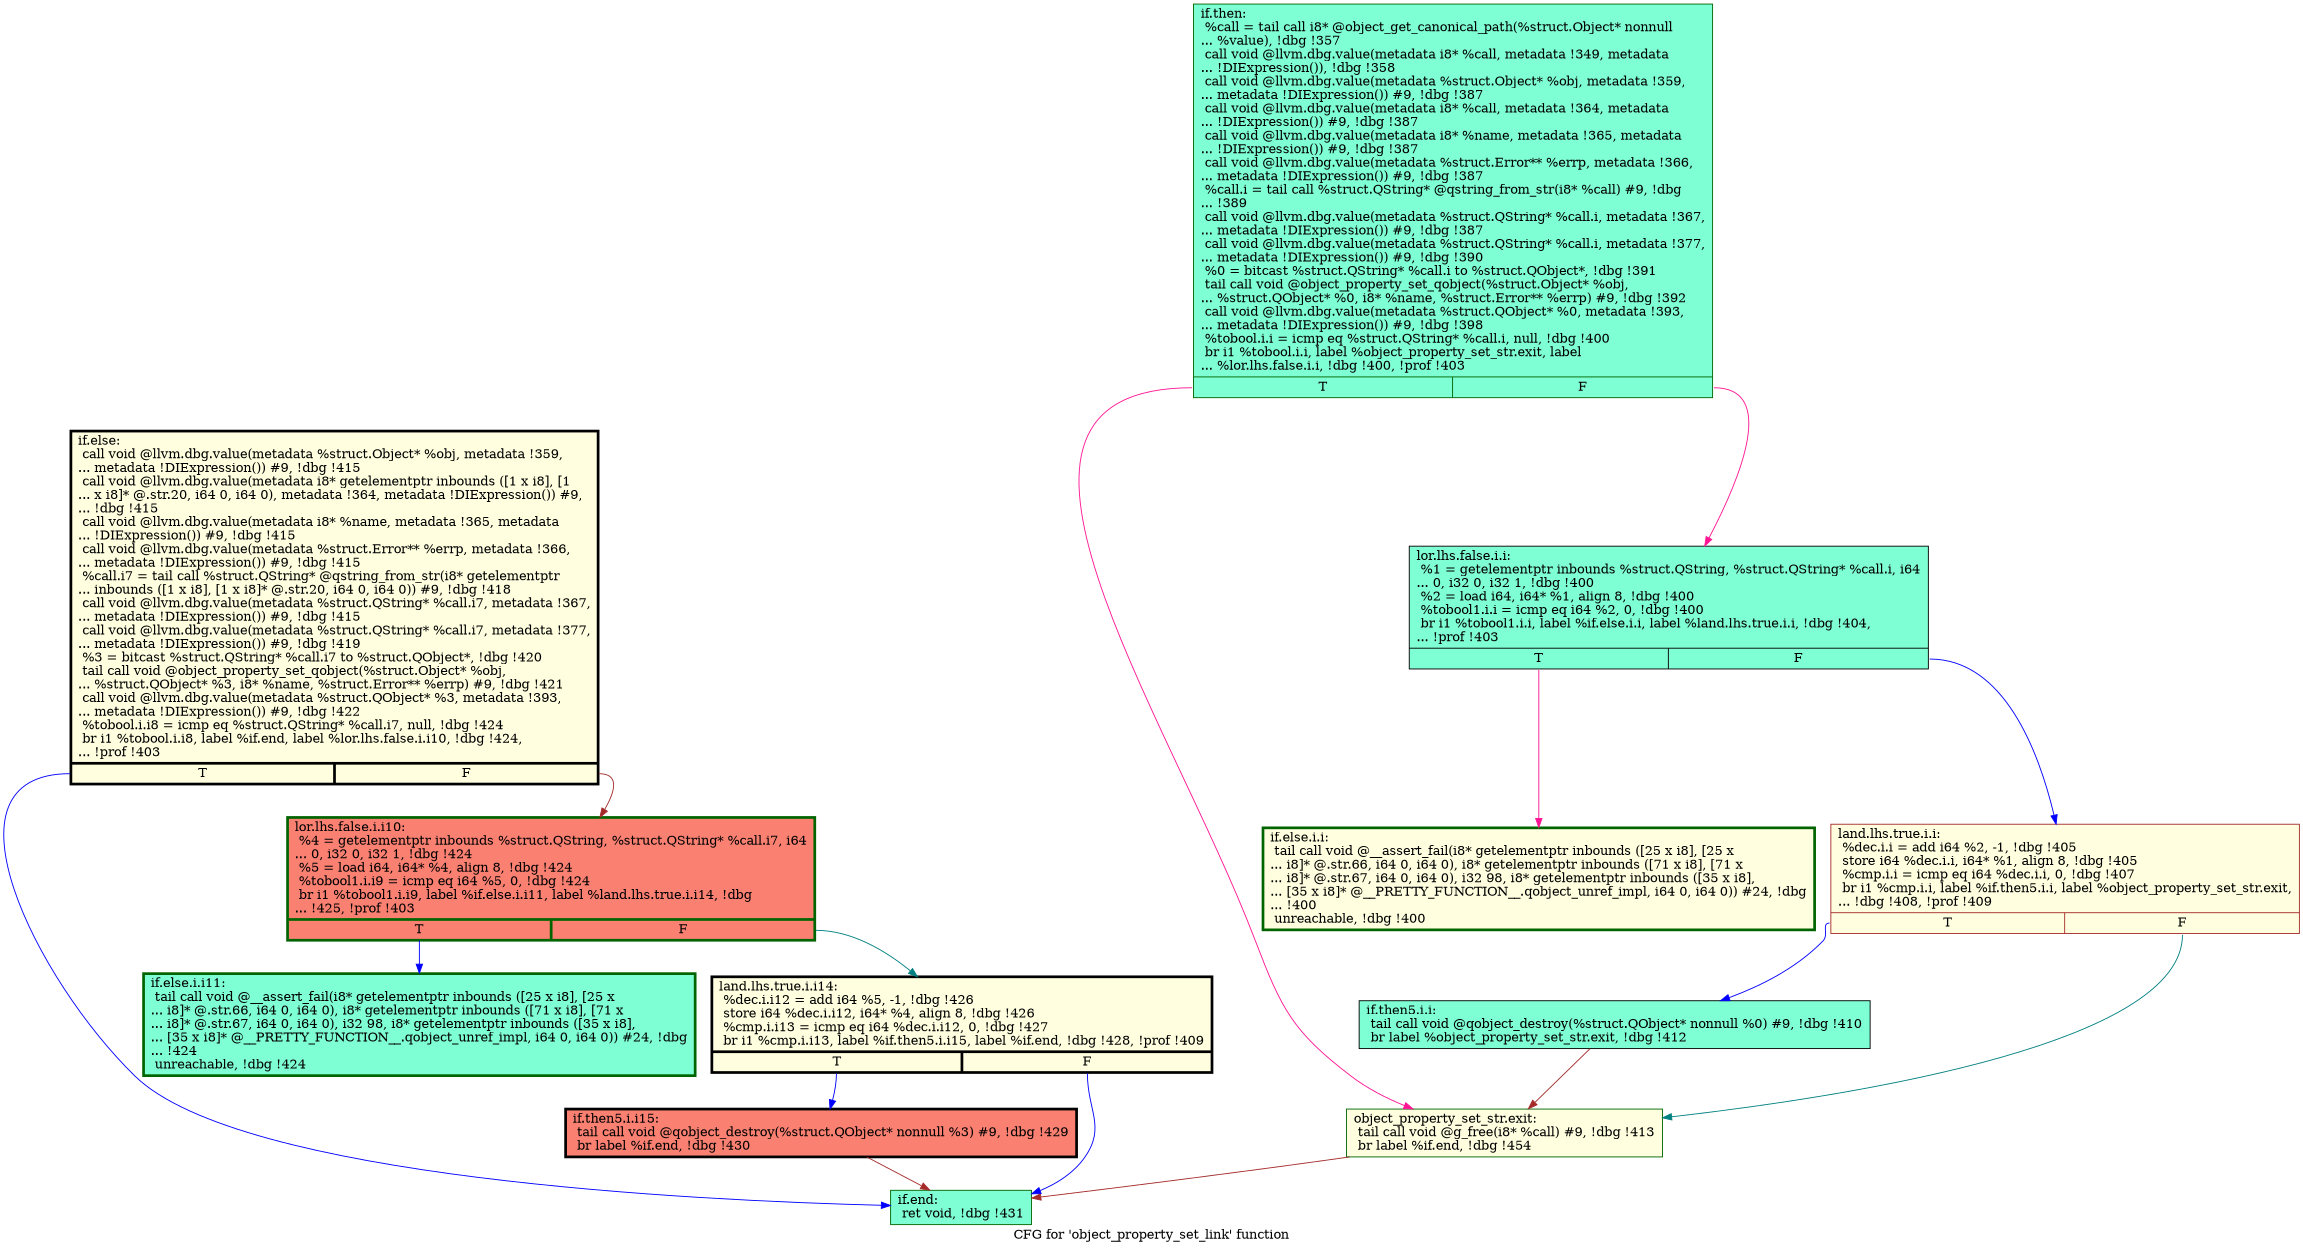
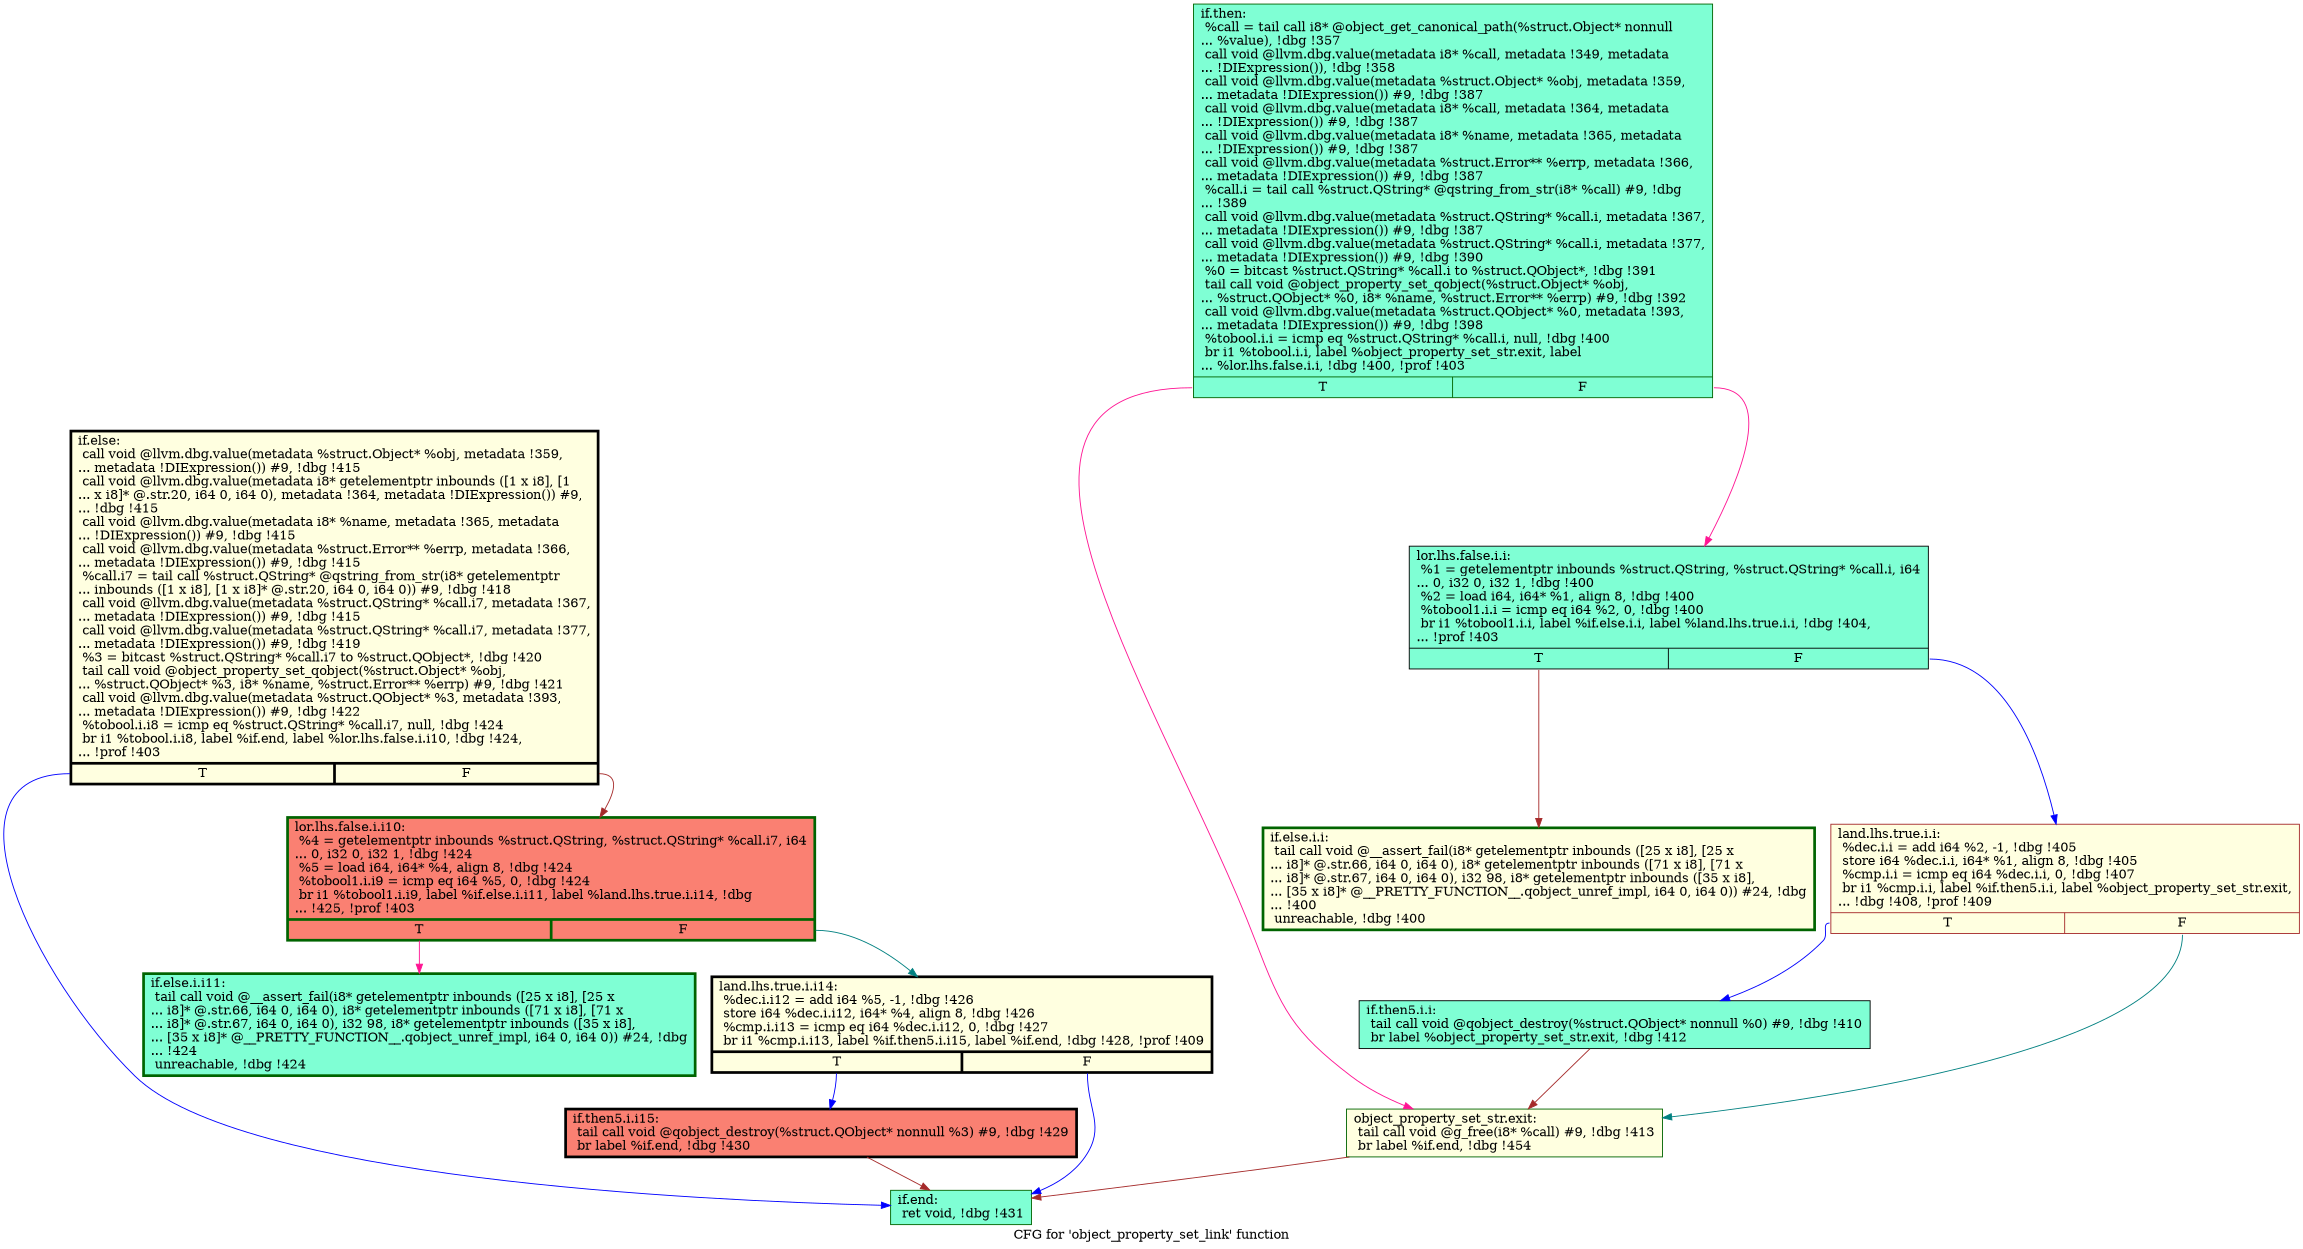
(1539, 744) -> (1539, 744)
(419, 952) -> (419, 952)
